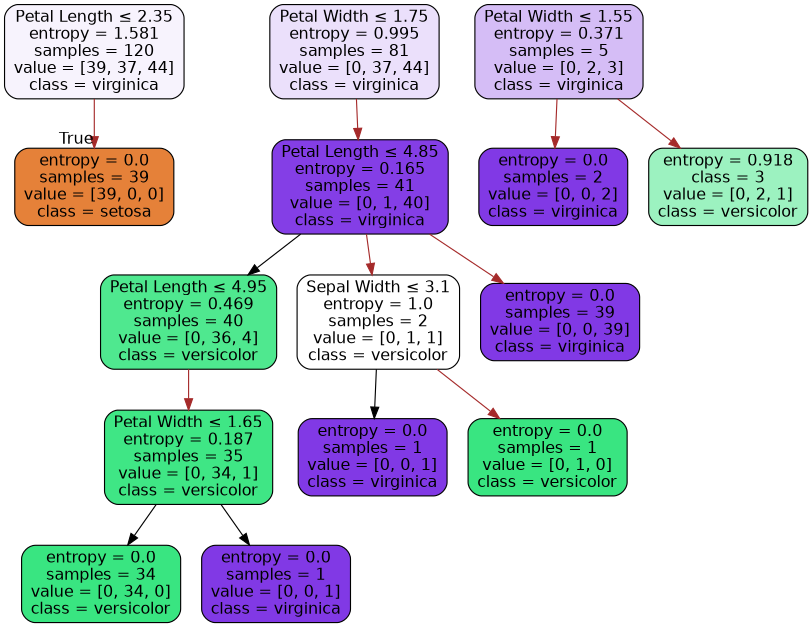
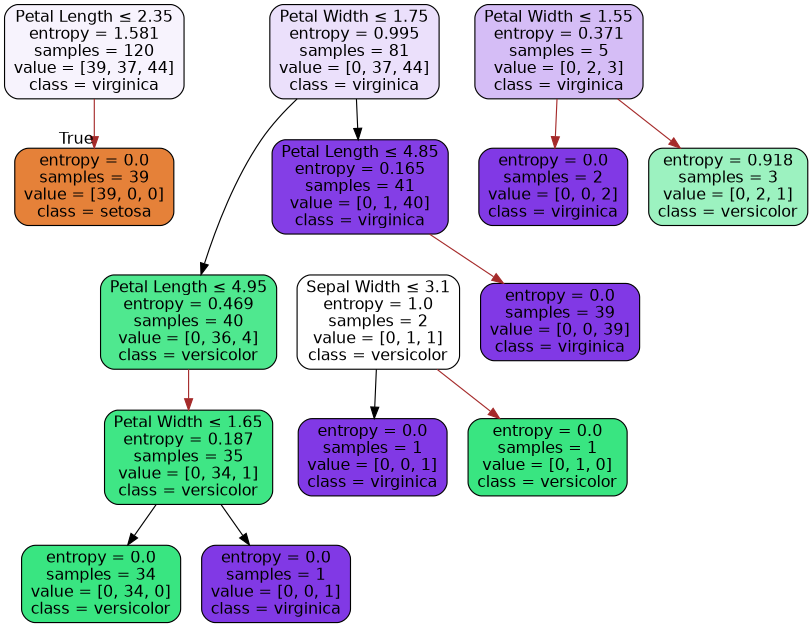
(357, 114) -> (357, 114)
(728, 178) -> (728, 178)
(368, 249) -> none
(279, 251) -> (240, 175)
